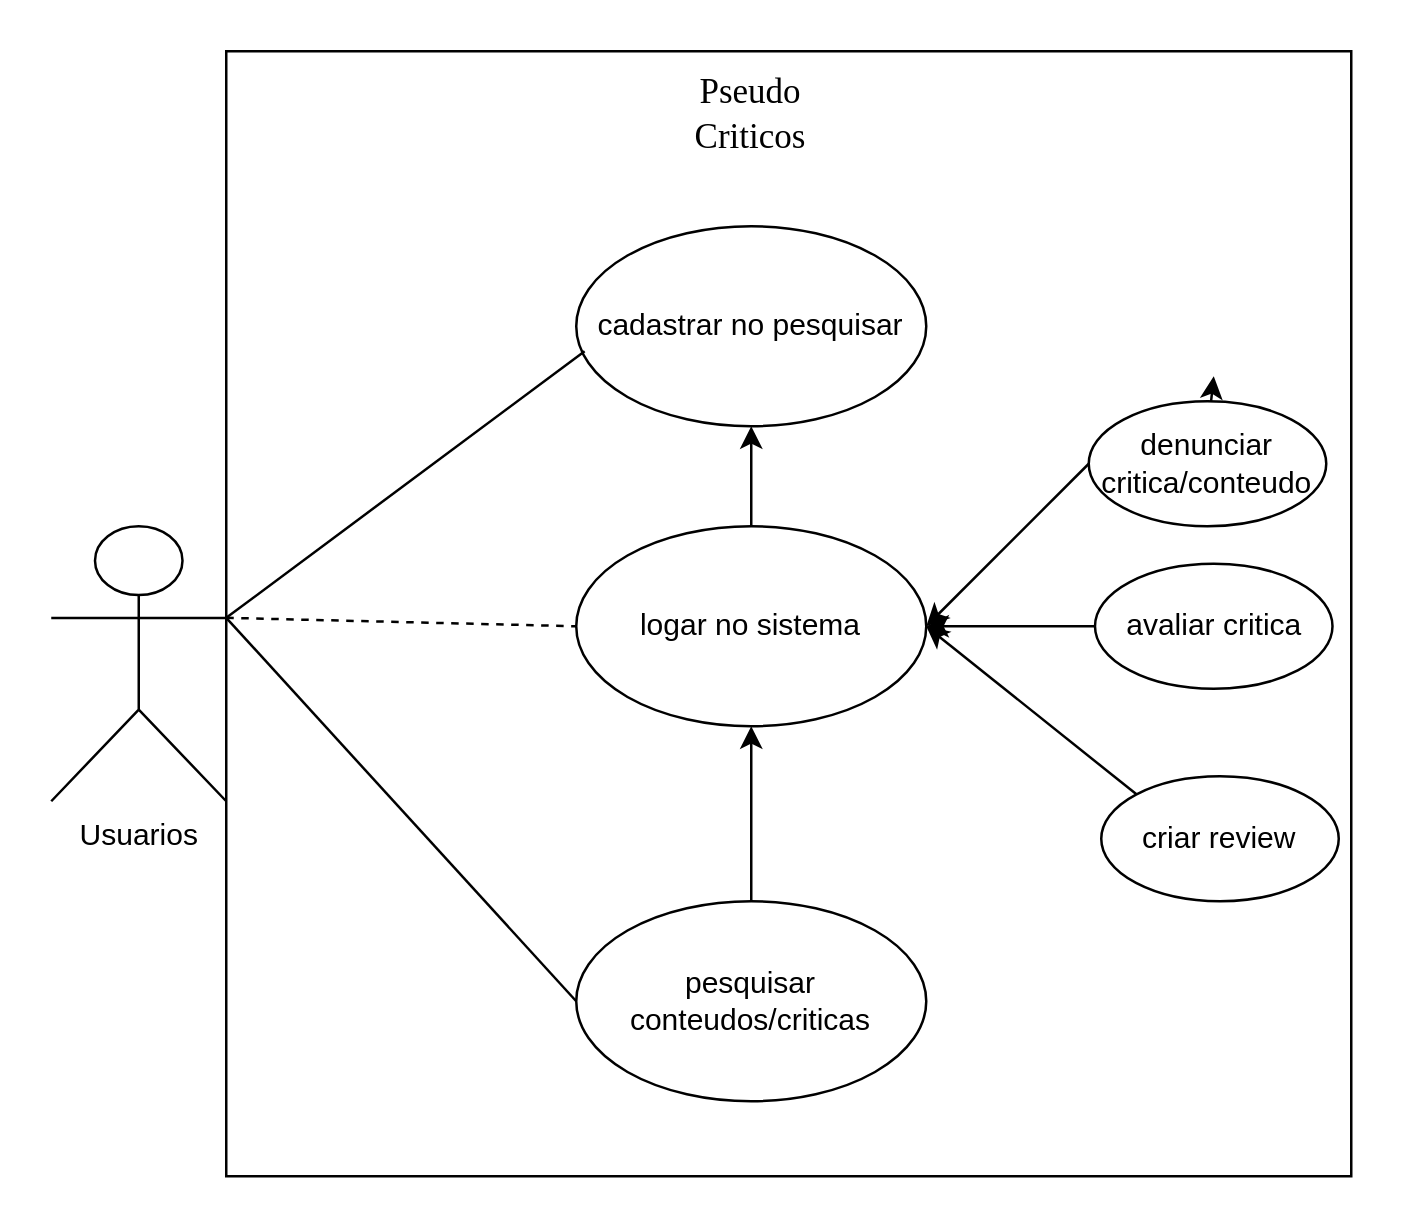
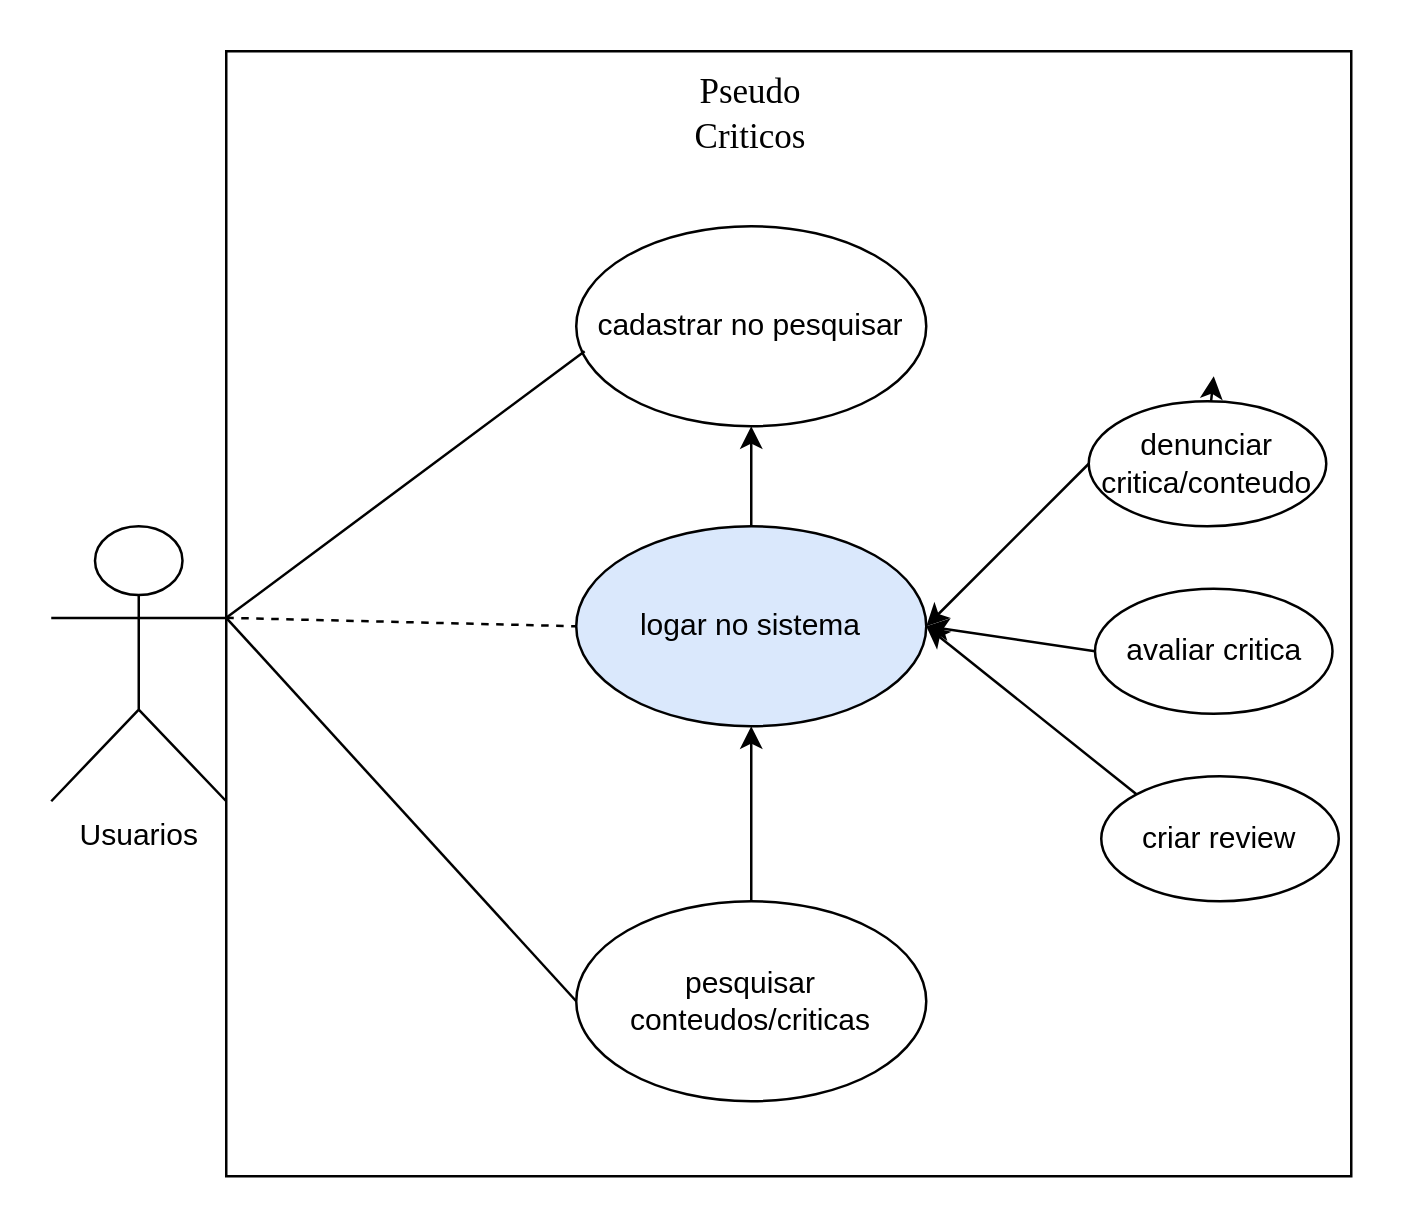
(751, 626) -> (751, 626)
(1214, 626) -> (1214, 651)
